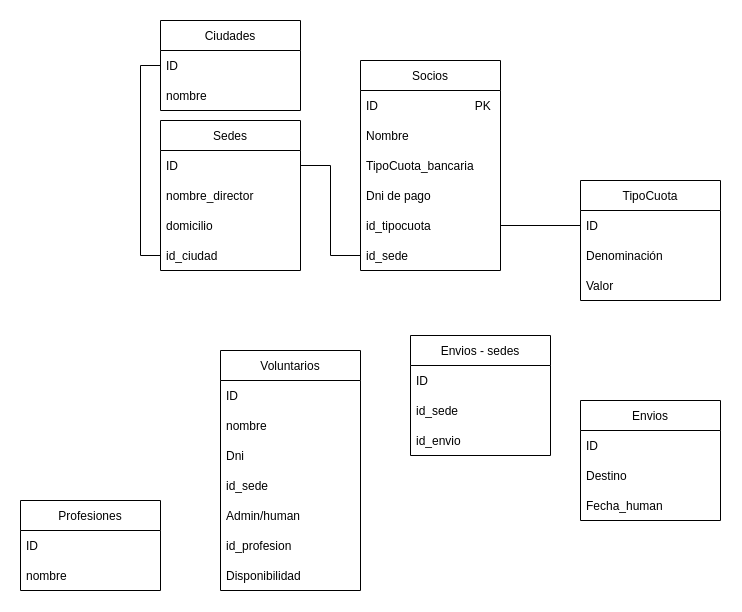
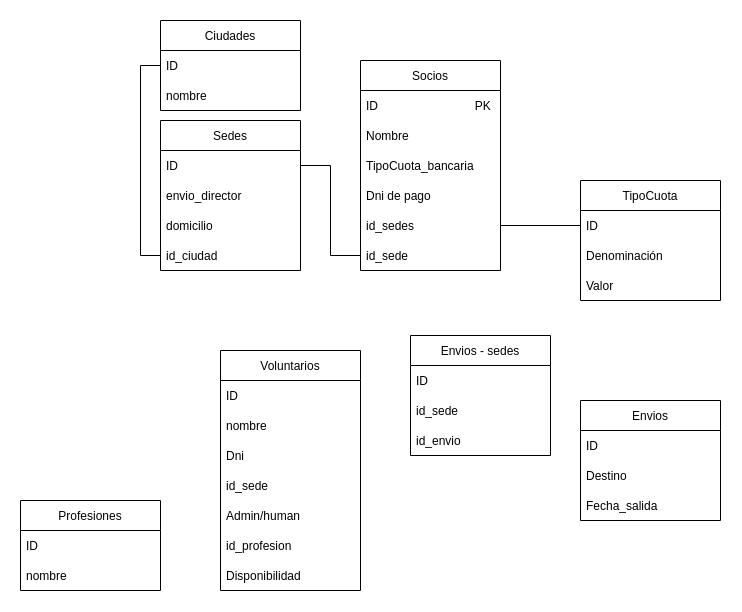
(215, 196) -> (210, 196)
(403, 226) -> (391, 226)
(623, 506) -> (623, 506)
